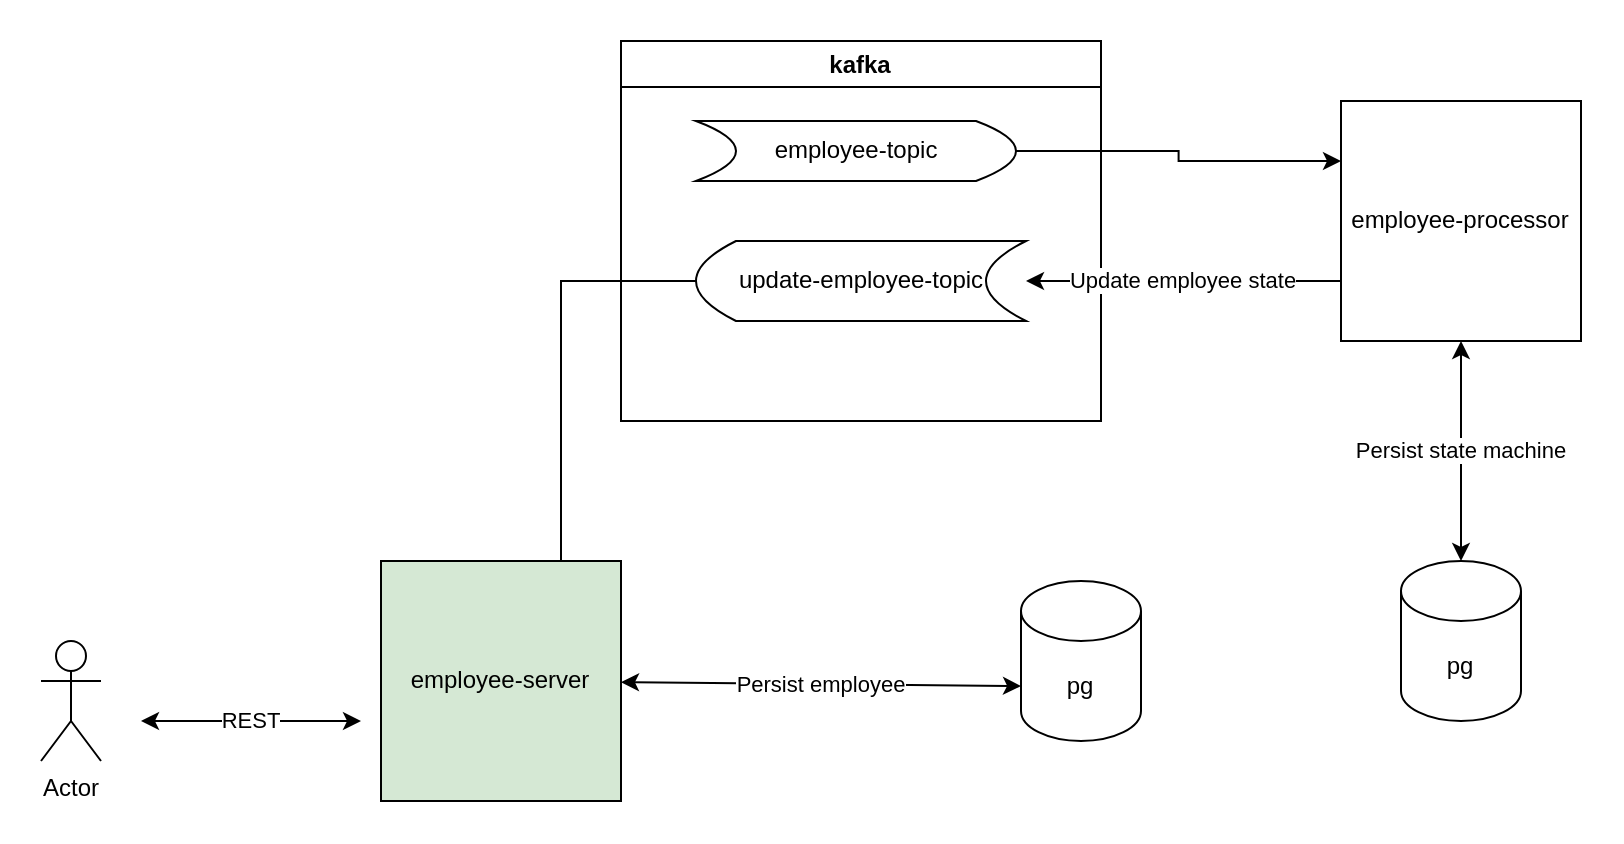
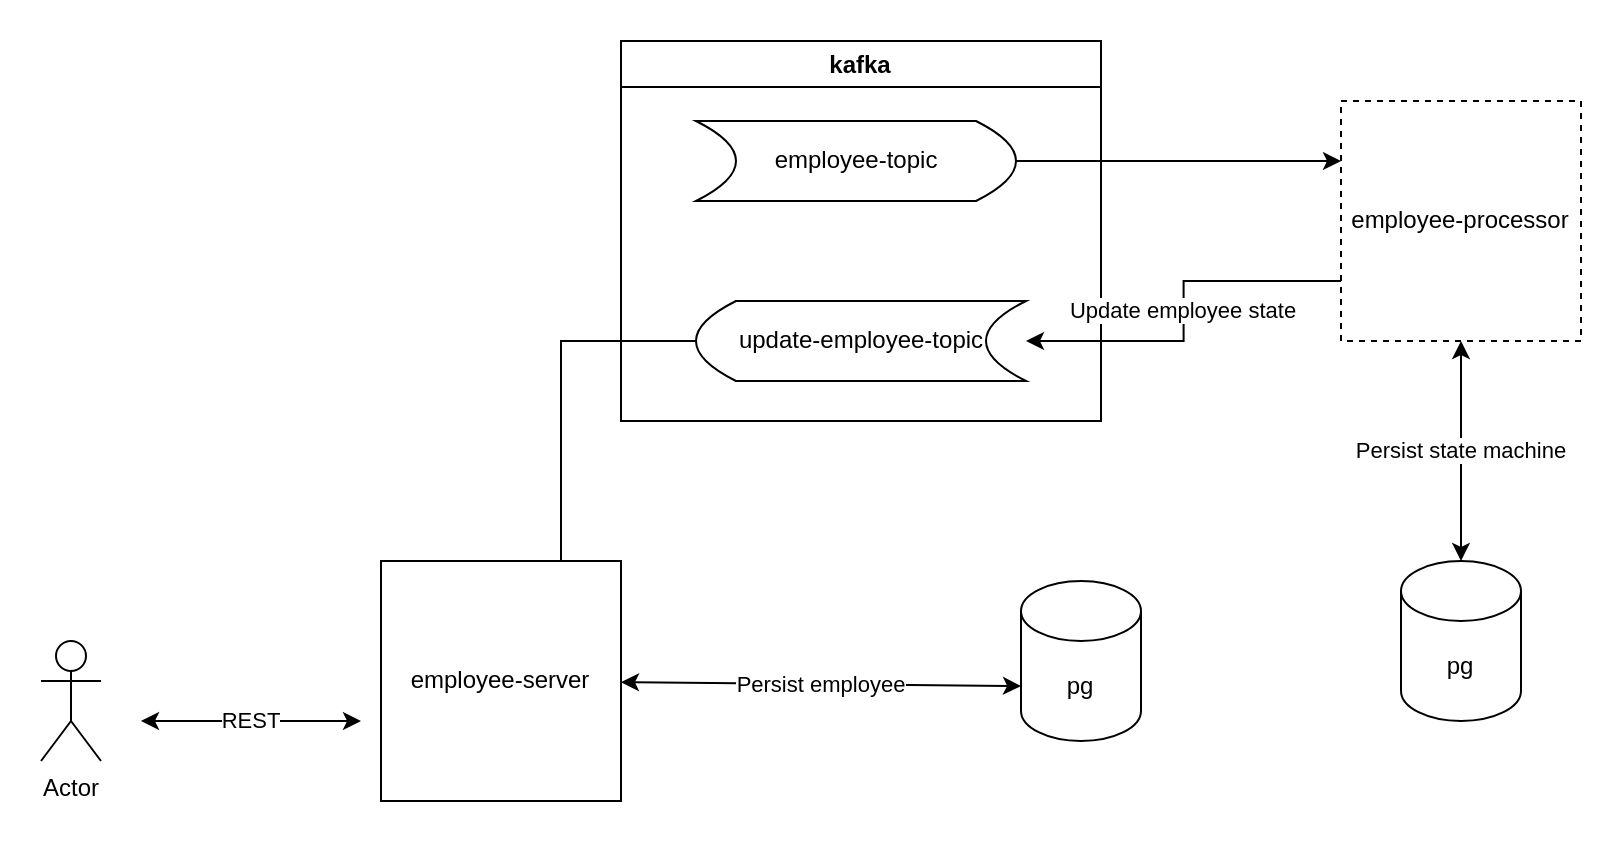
(856, 151) -> (856, 161)
(1461, 221) -> (1461, 221)
(861, 281) -> (861, 341)
(501, 681) -> (501, 681)
